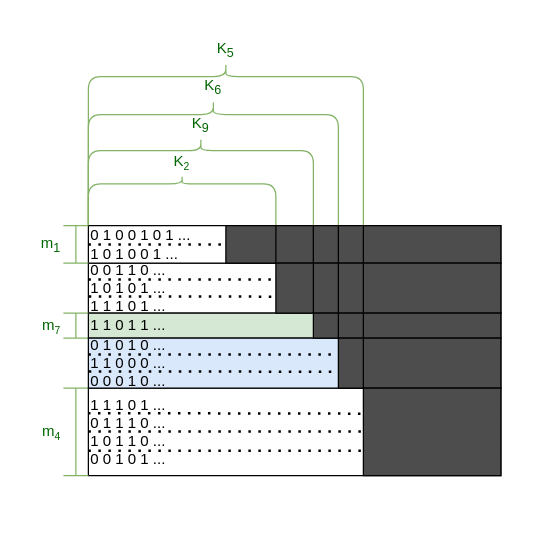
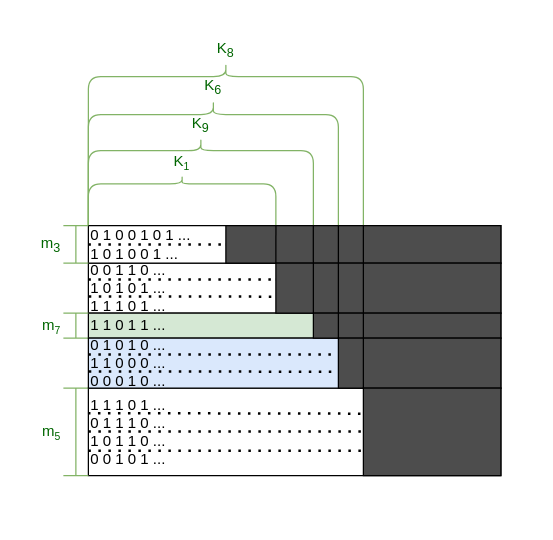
(226, 50) -> (226, 50)
(182, 163) -> (182, 163)
(52, 244) -> (52, 244)
(52, 432) -> (52, 432)
